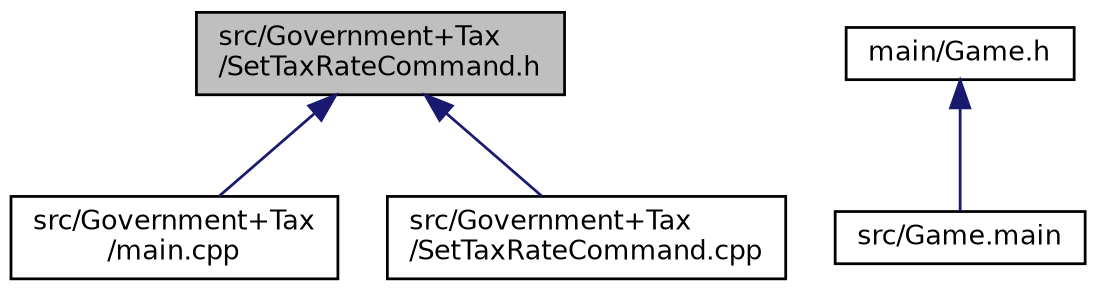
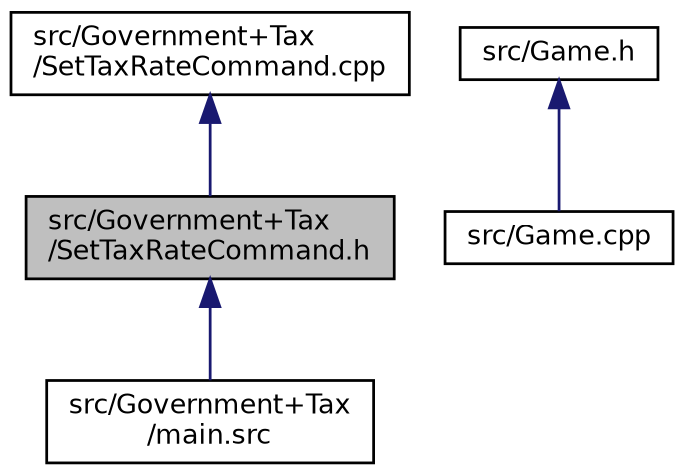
(960, 54) -> (559, 54)
(494, 155) -> (210, 160)
(174, 238) -> (210, 422)
(960, 238) -> (559, 238)
